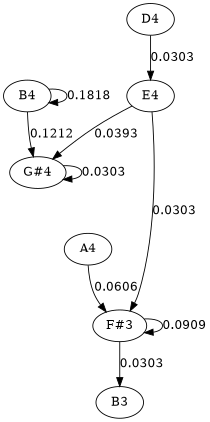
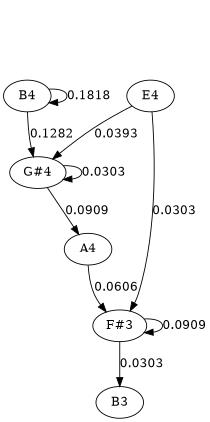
(151, 19) -> none
(52, 134) -> (52, 134)
none -> (61, 207)
